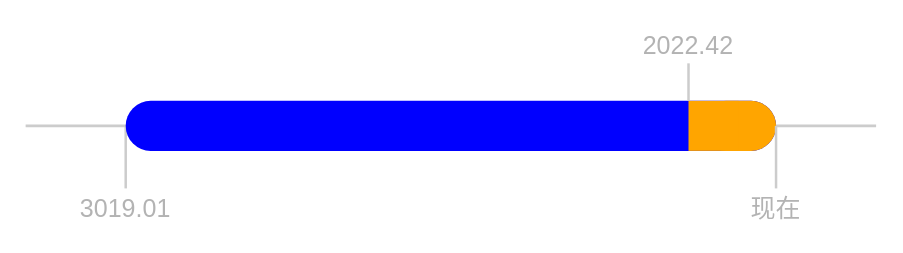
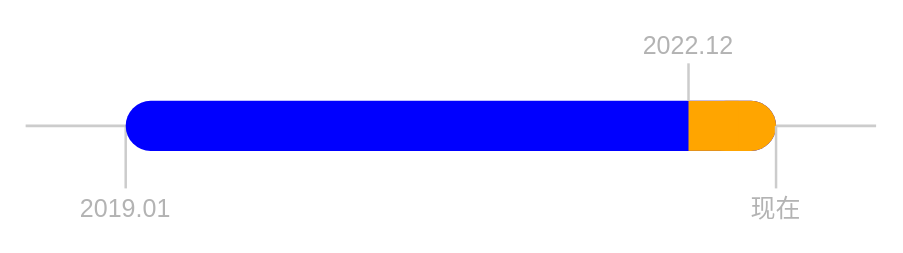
(688, 44) -> (688, 44)
(126, 207) -> (126, 207)
